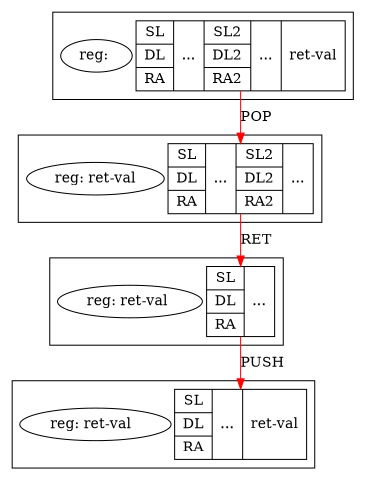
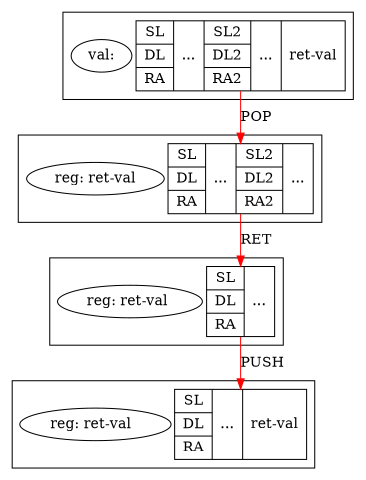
(96, 56) -> (102, 56)
